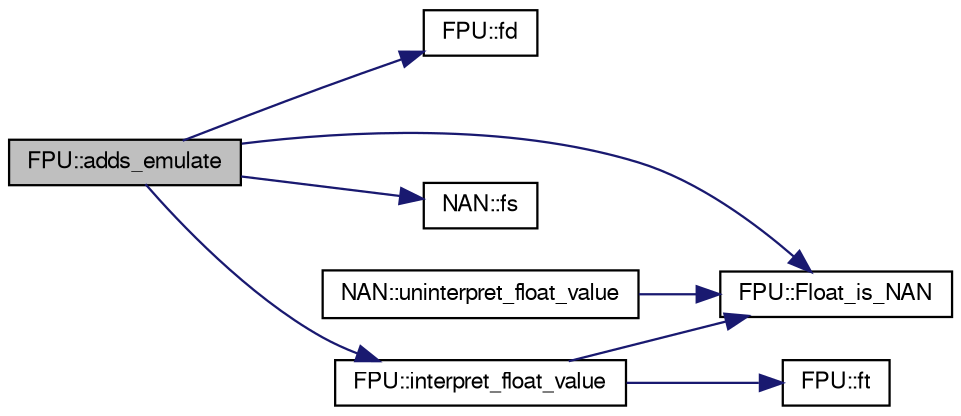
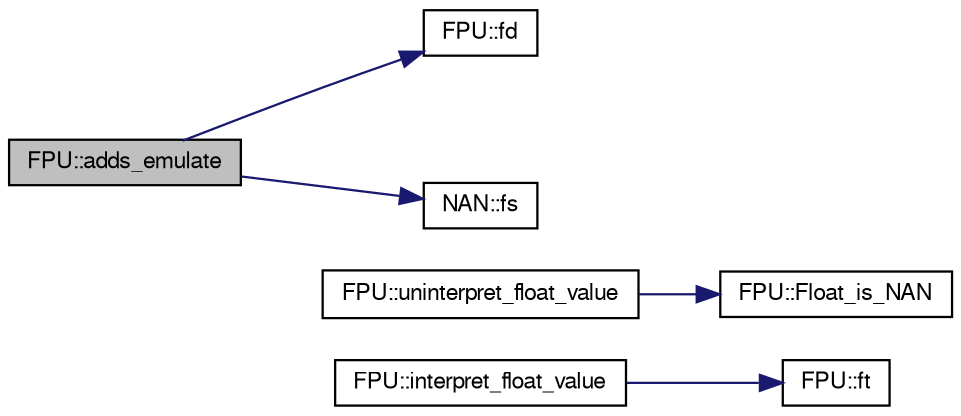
(532, 140) -> none
(242, 281) -> none
(481, 294) -> (481, 294)
(647, 341) -> none
